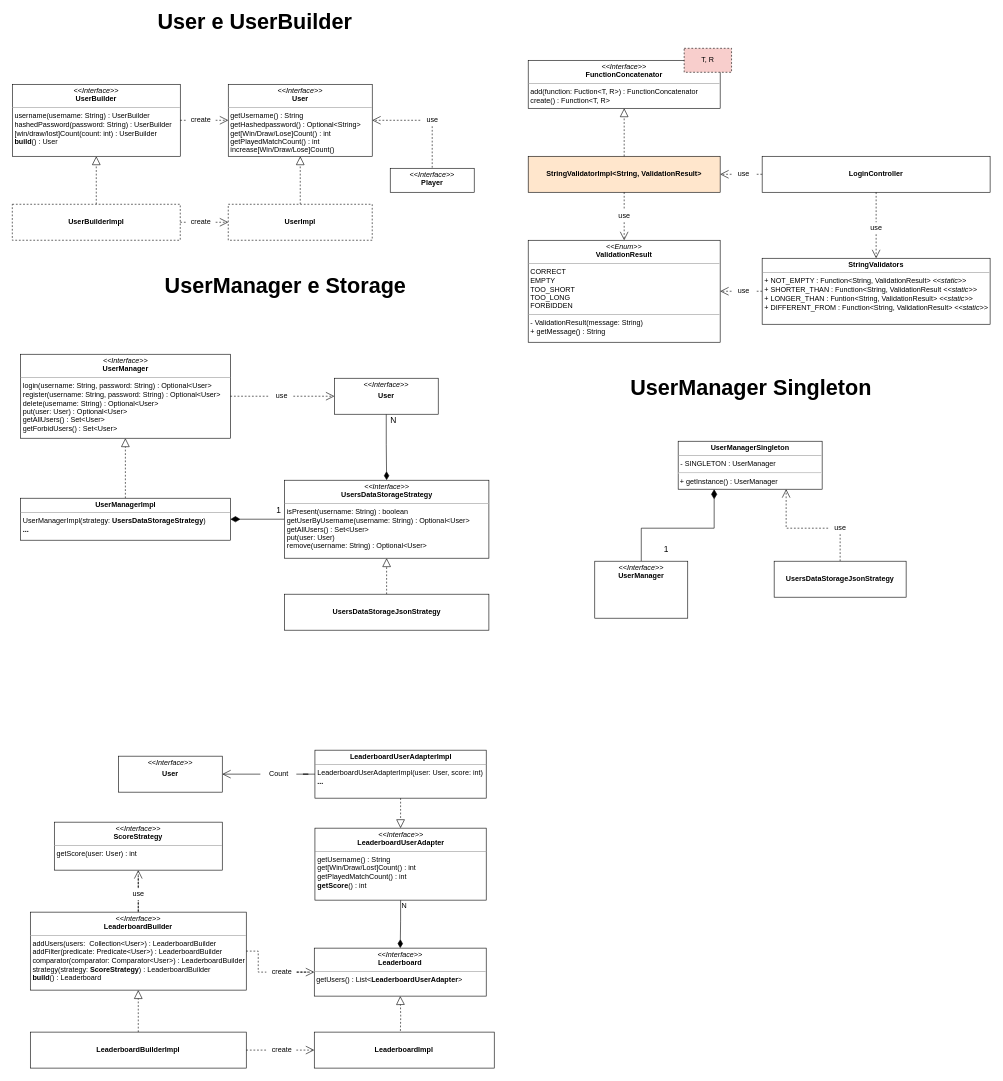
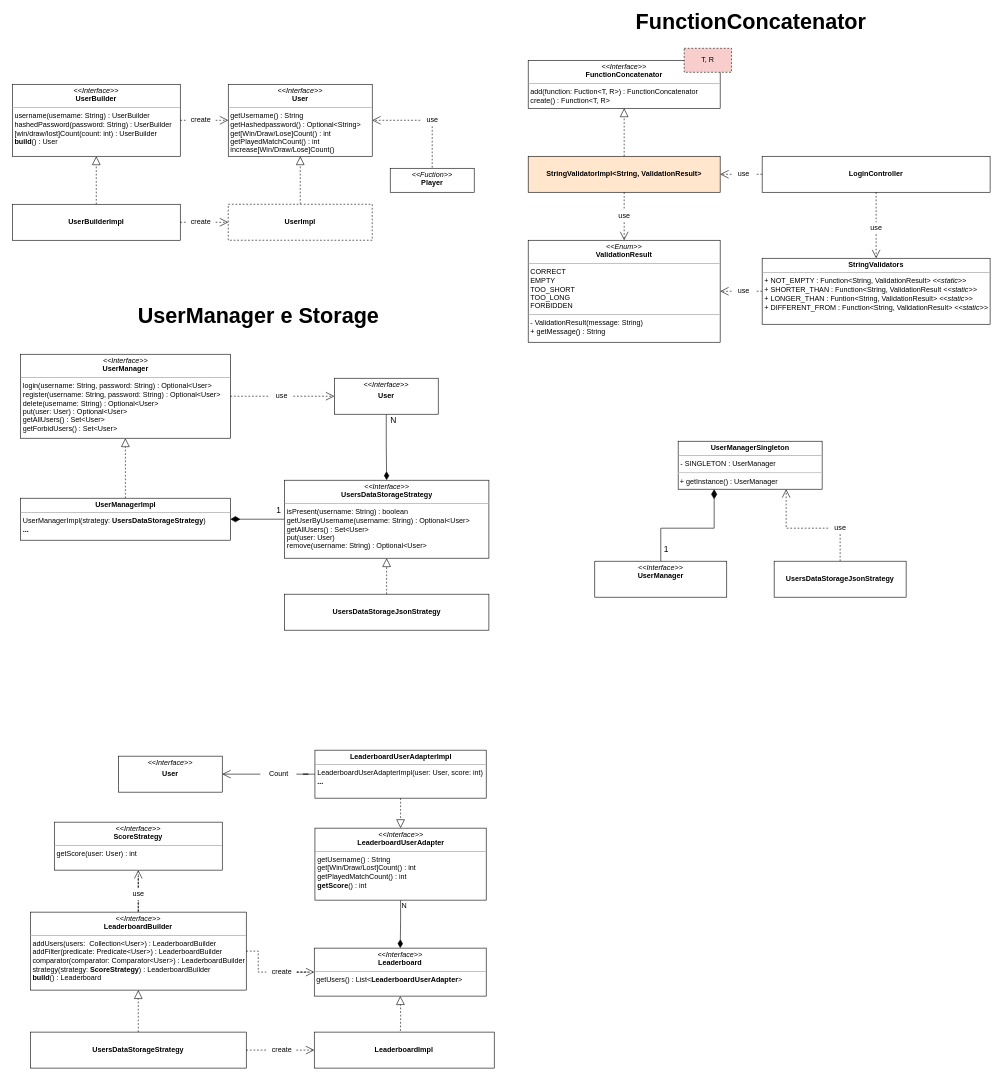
(255, 21) -> none
none -> (751, 21)
(417, 177) -> (412, 177)
(96, 222) -> (96, 222)
(285, 285) -> (258, 315)
(751, 387) -> none
(641, 590) -> (661, 579)
(72, 1037) -> (79, 1037)
